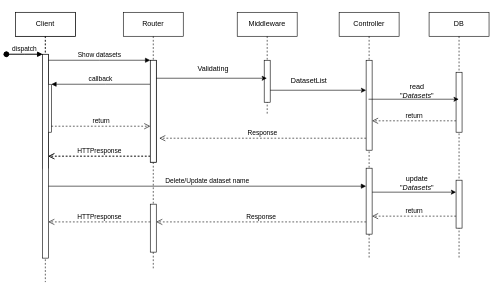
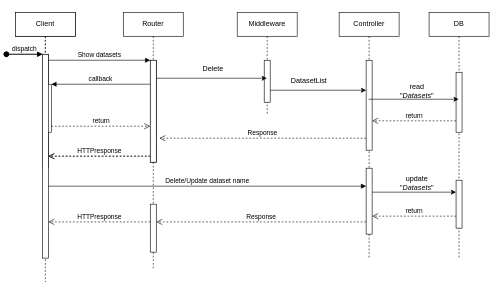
(213, 69) -> (213, 69)
